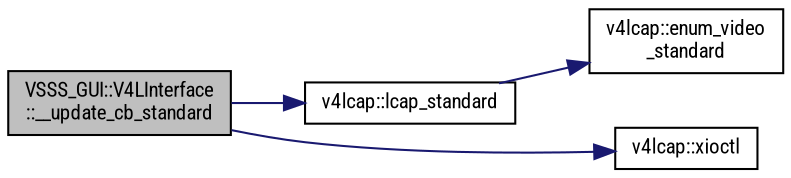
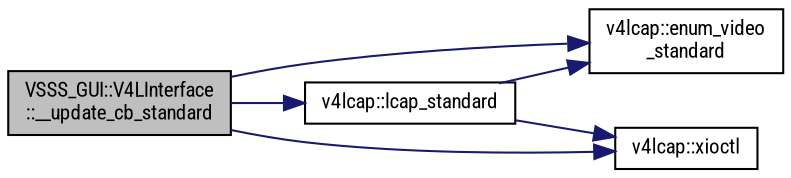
none -> (399, 54)
none -> (555, 127)
